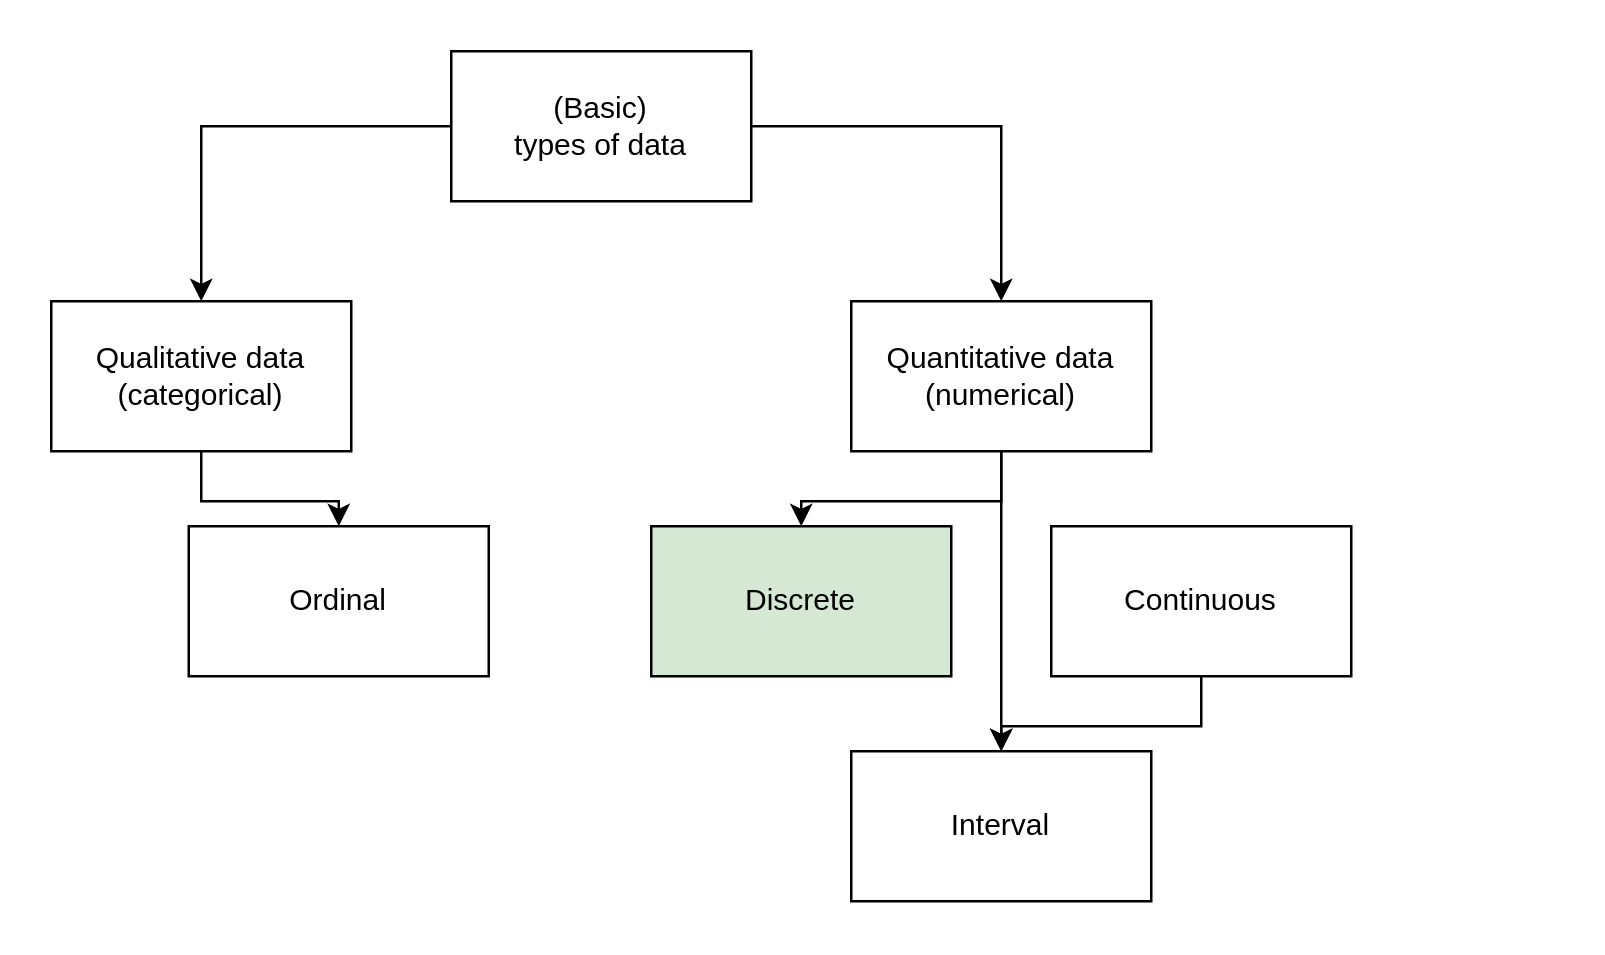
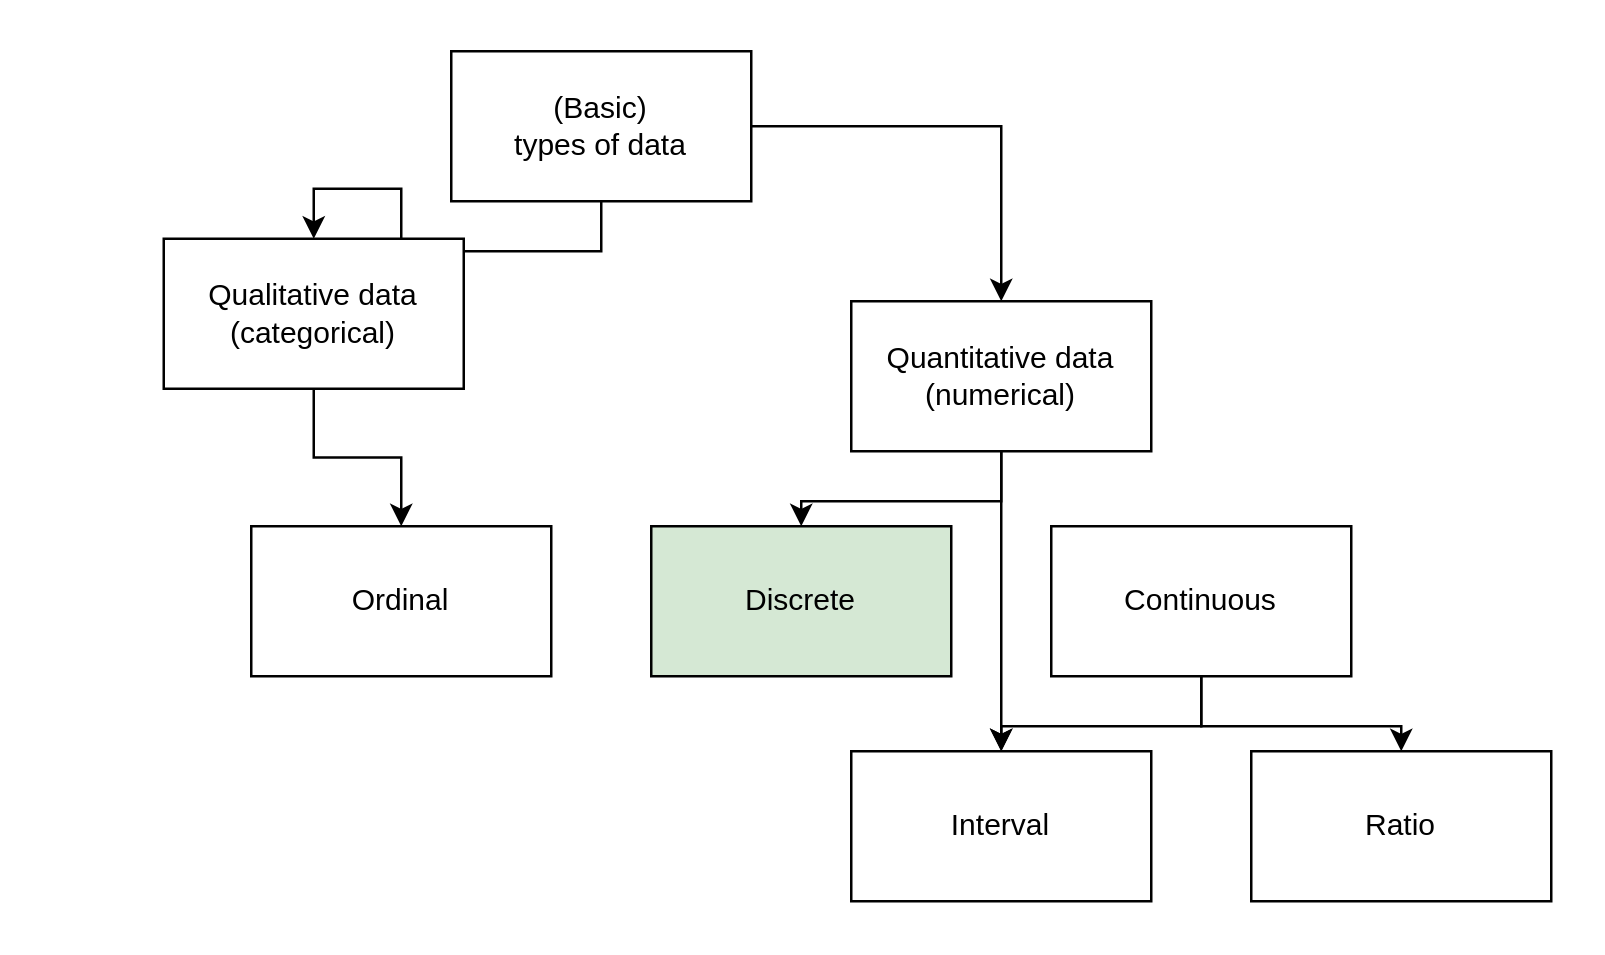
(201, 376) -> (314, 314)
(339, 601) -> (401, 601)
none -> (1308, 726)
none -> (1401, 826)
